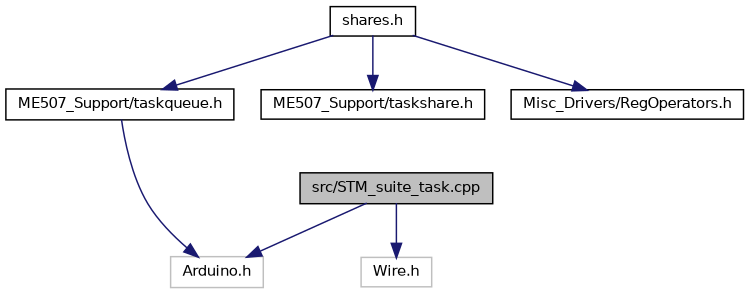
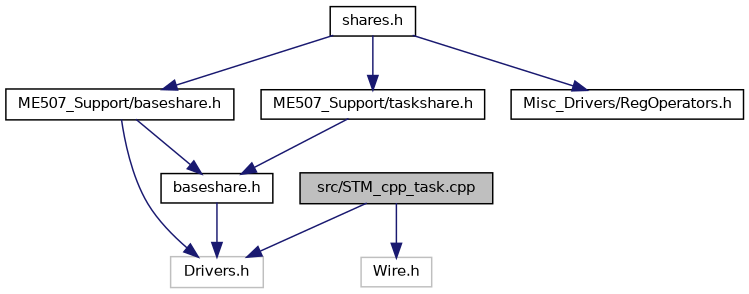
(120, 104) -> (120, 104)
none -> (217, 188)
(396, 188) -> (396, 188)
(217, 272) -> (217, 272)
